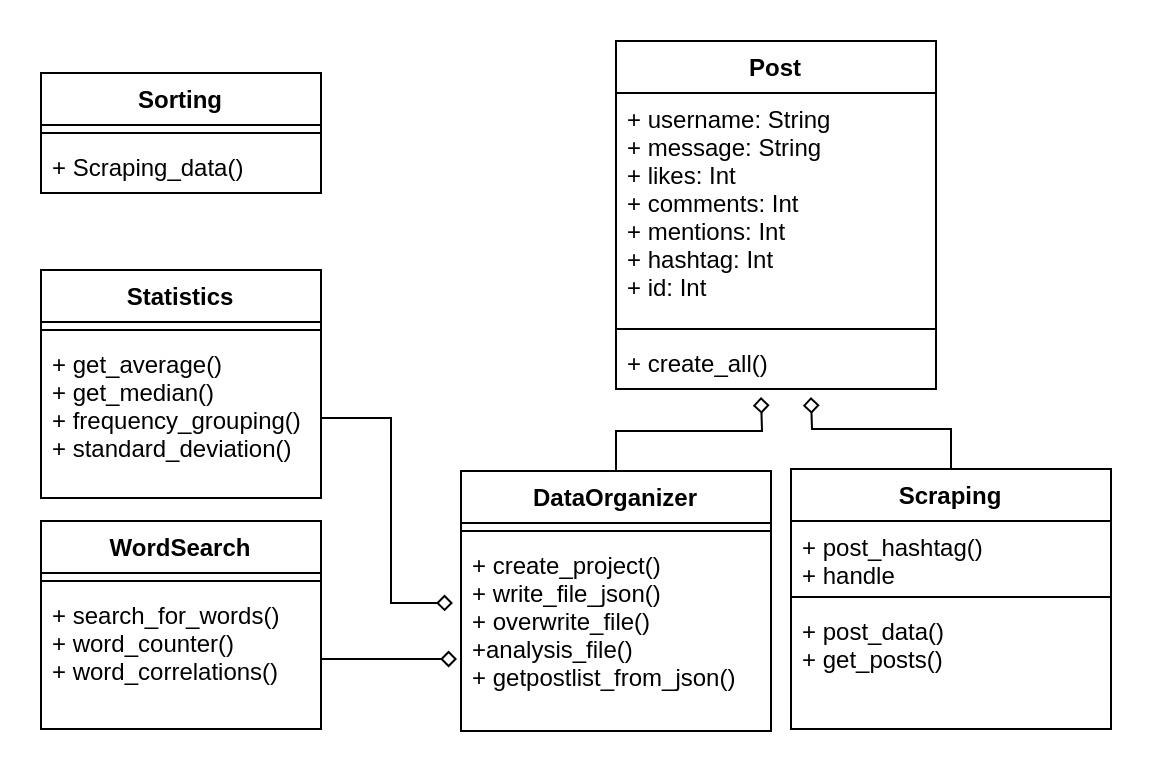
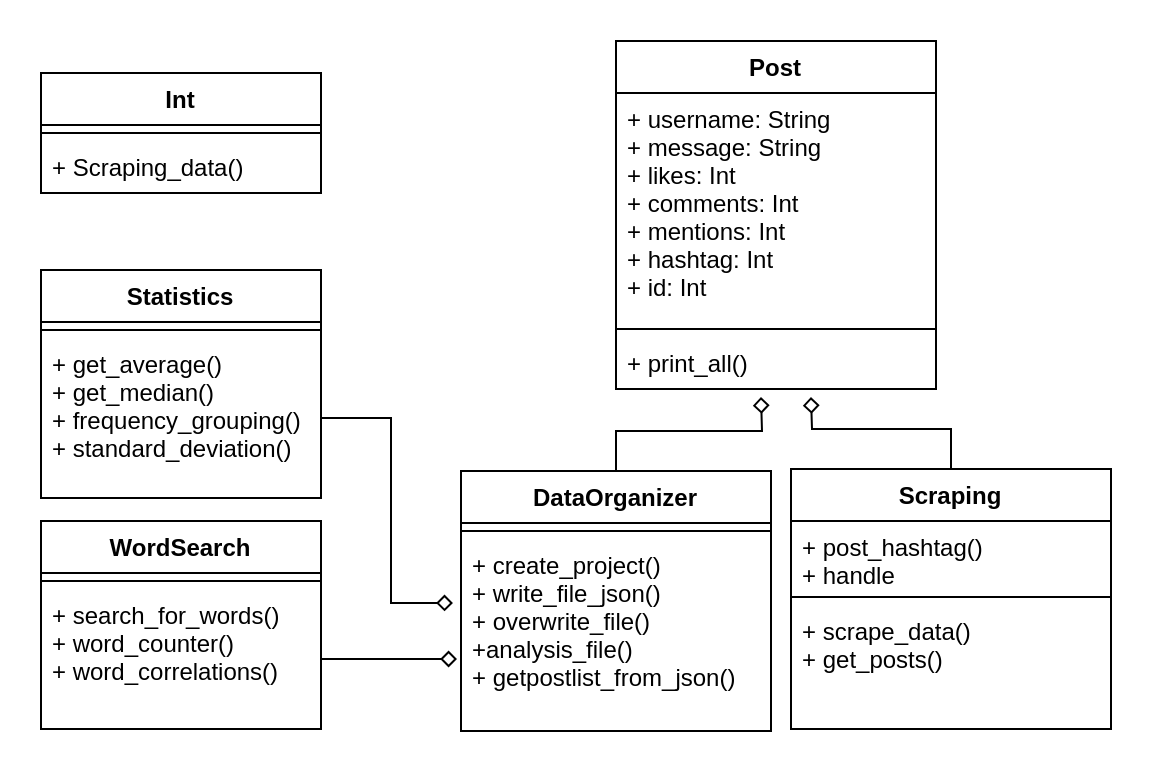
(180, 100) -> (180, 100)
(712, 364) -> (702, 364)
(886, 632) -> (900, 632)
